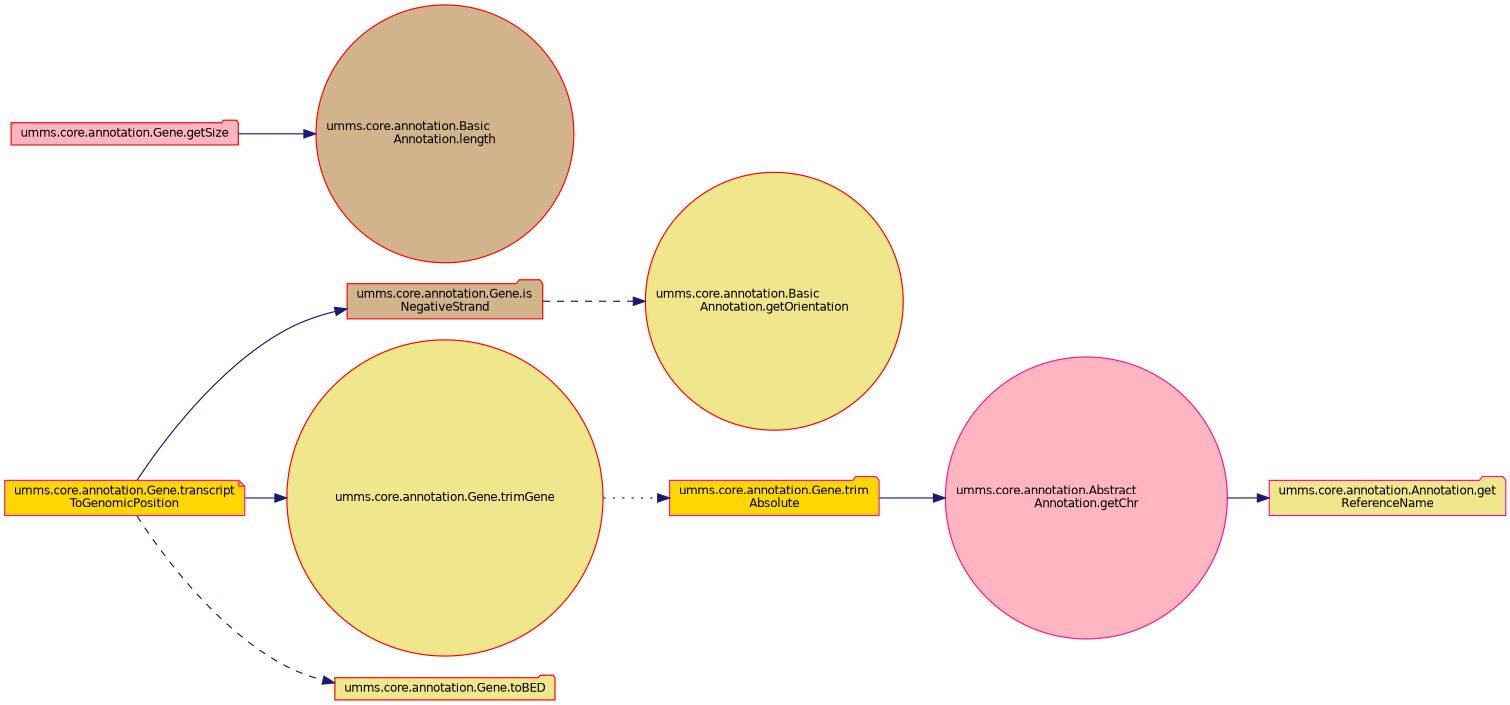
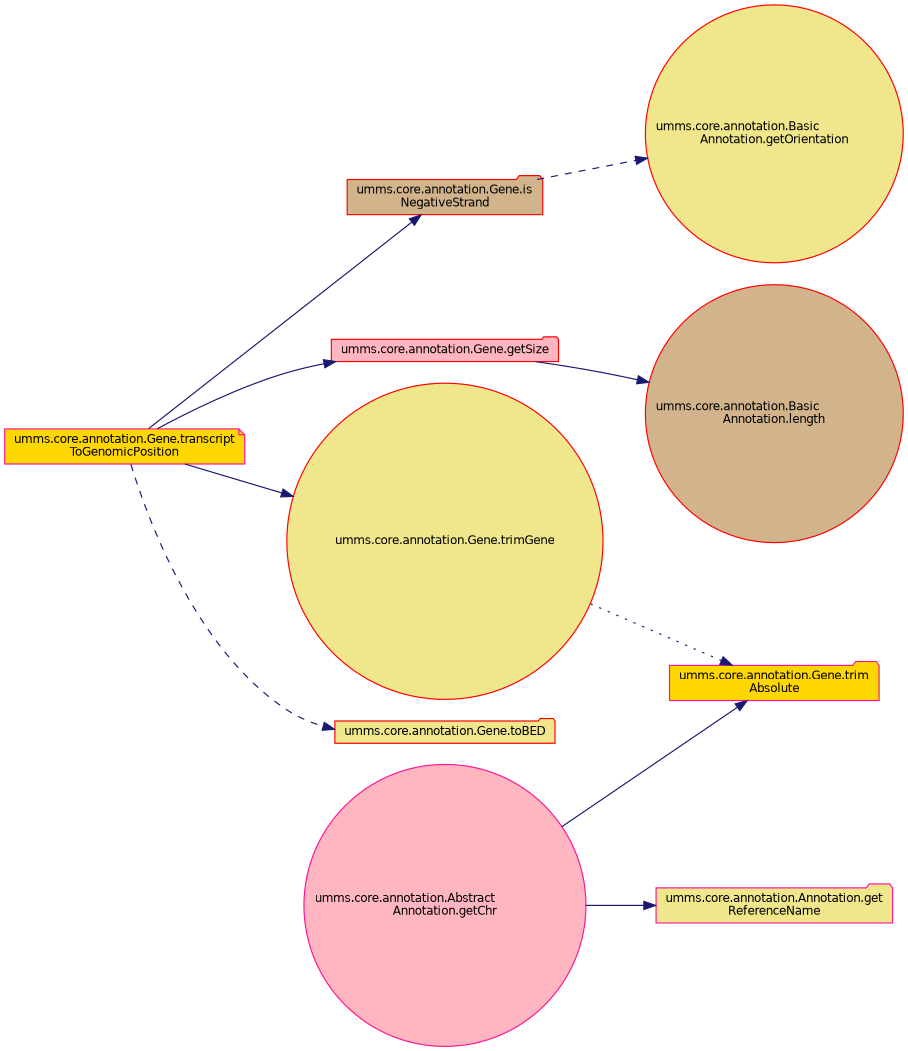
none -> (238, 390)
(906, 498) -> (650, 767)
